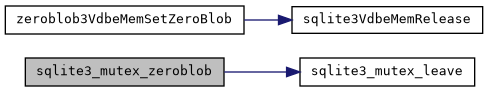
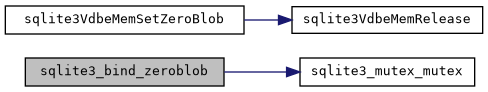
(125, 20) -> (125, 20)
(125, 72) -> (125, 72)
(387, 72) -> (387, 72)
